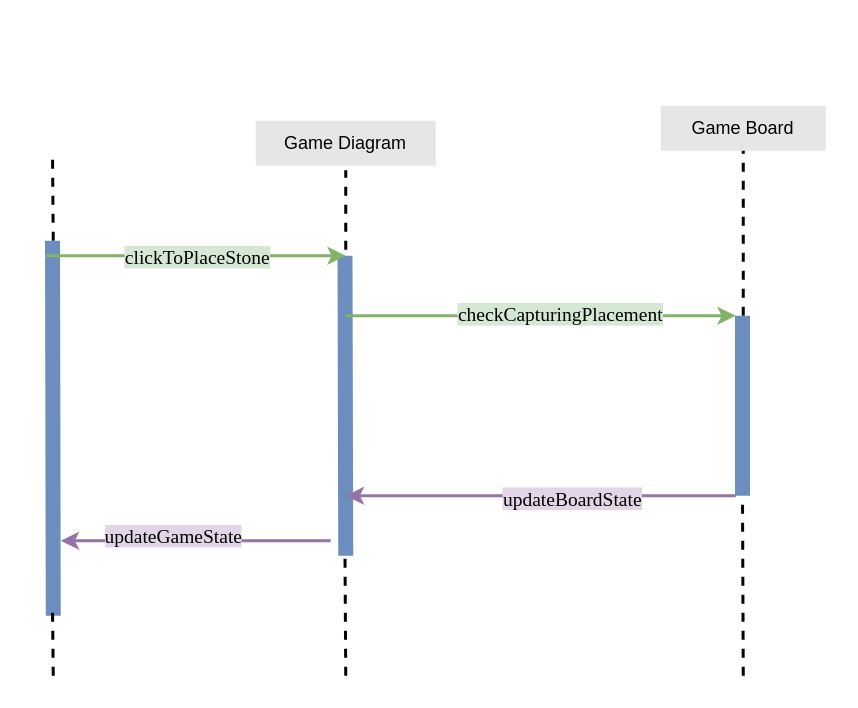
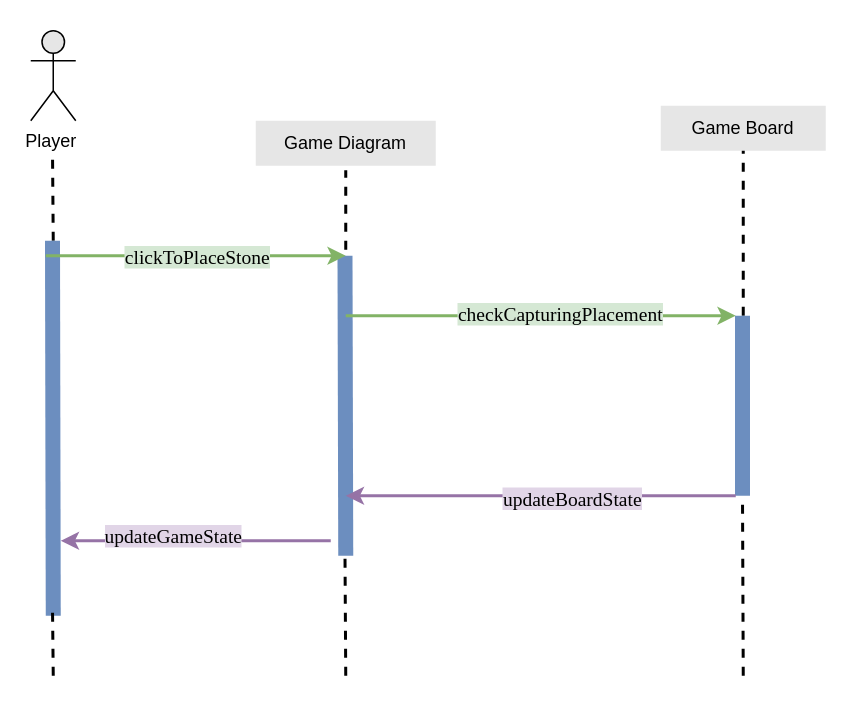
none -> (53, 76)
